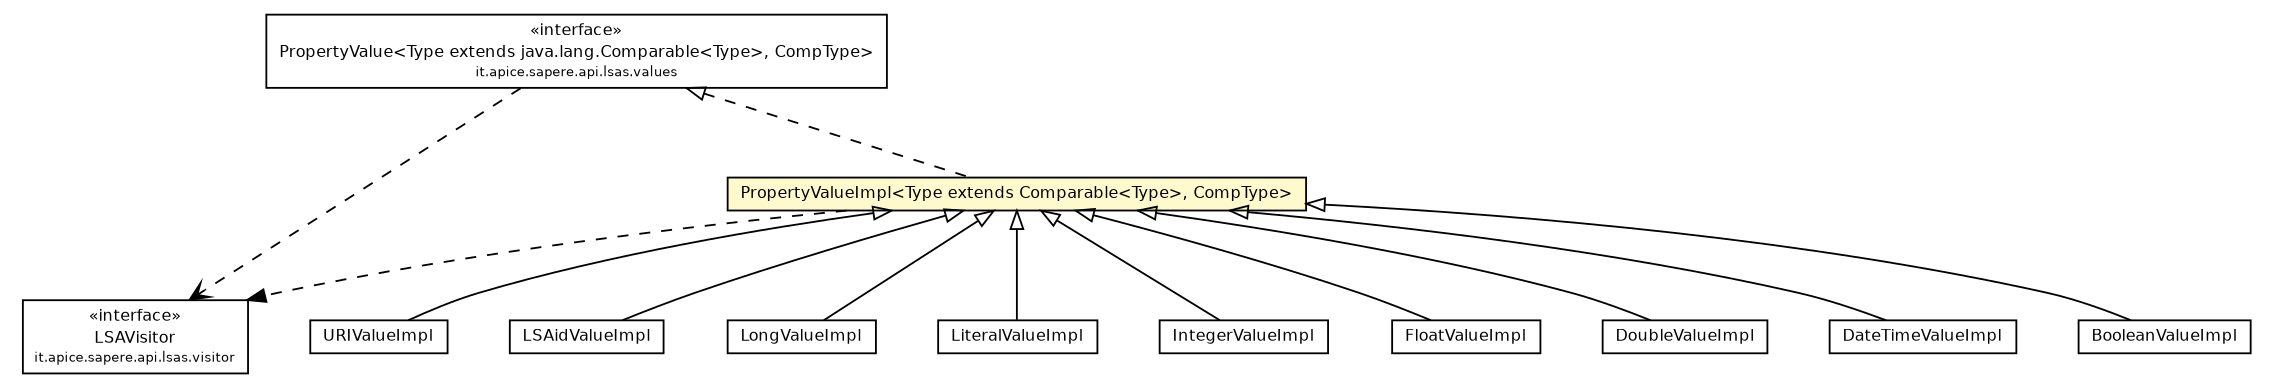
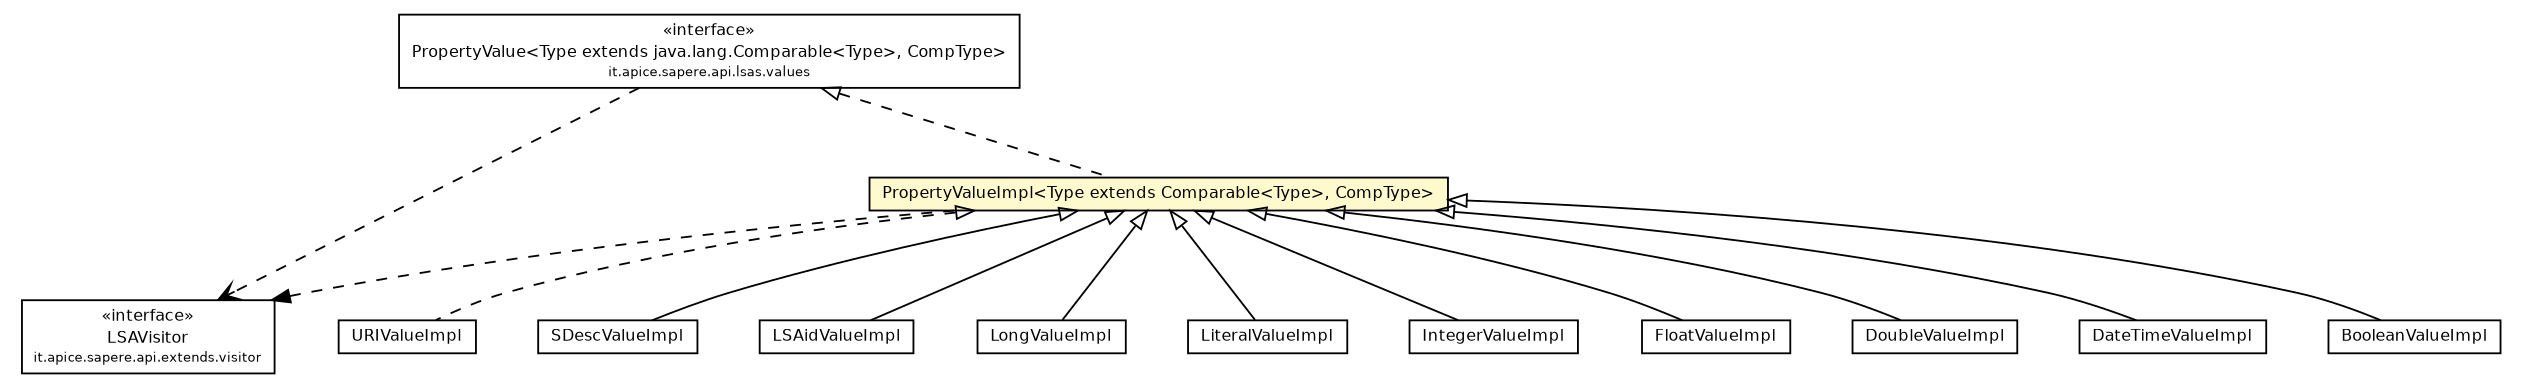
(637, 254) -> (692, 250)
none -> (617, 337)
(135, 358) -> (148, 358)
